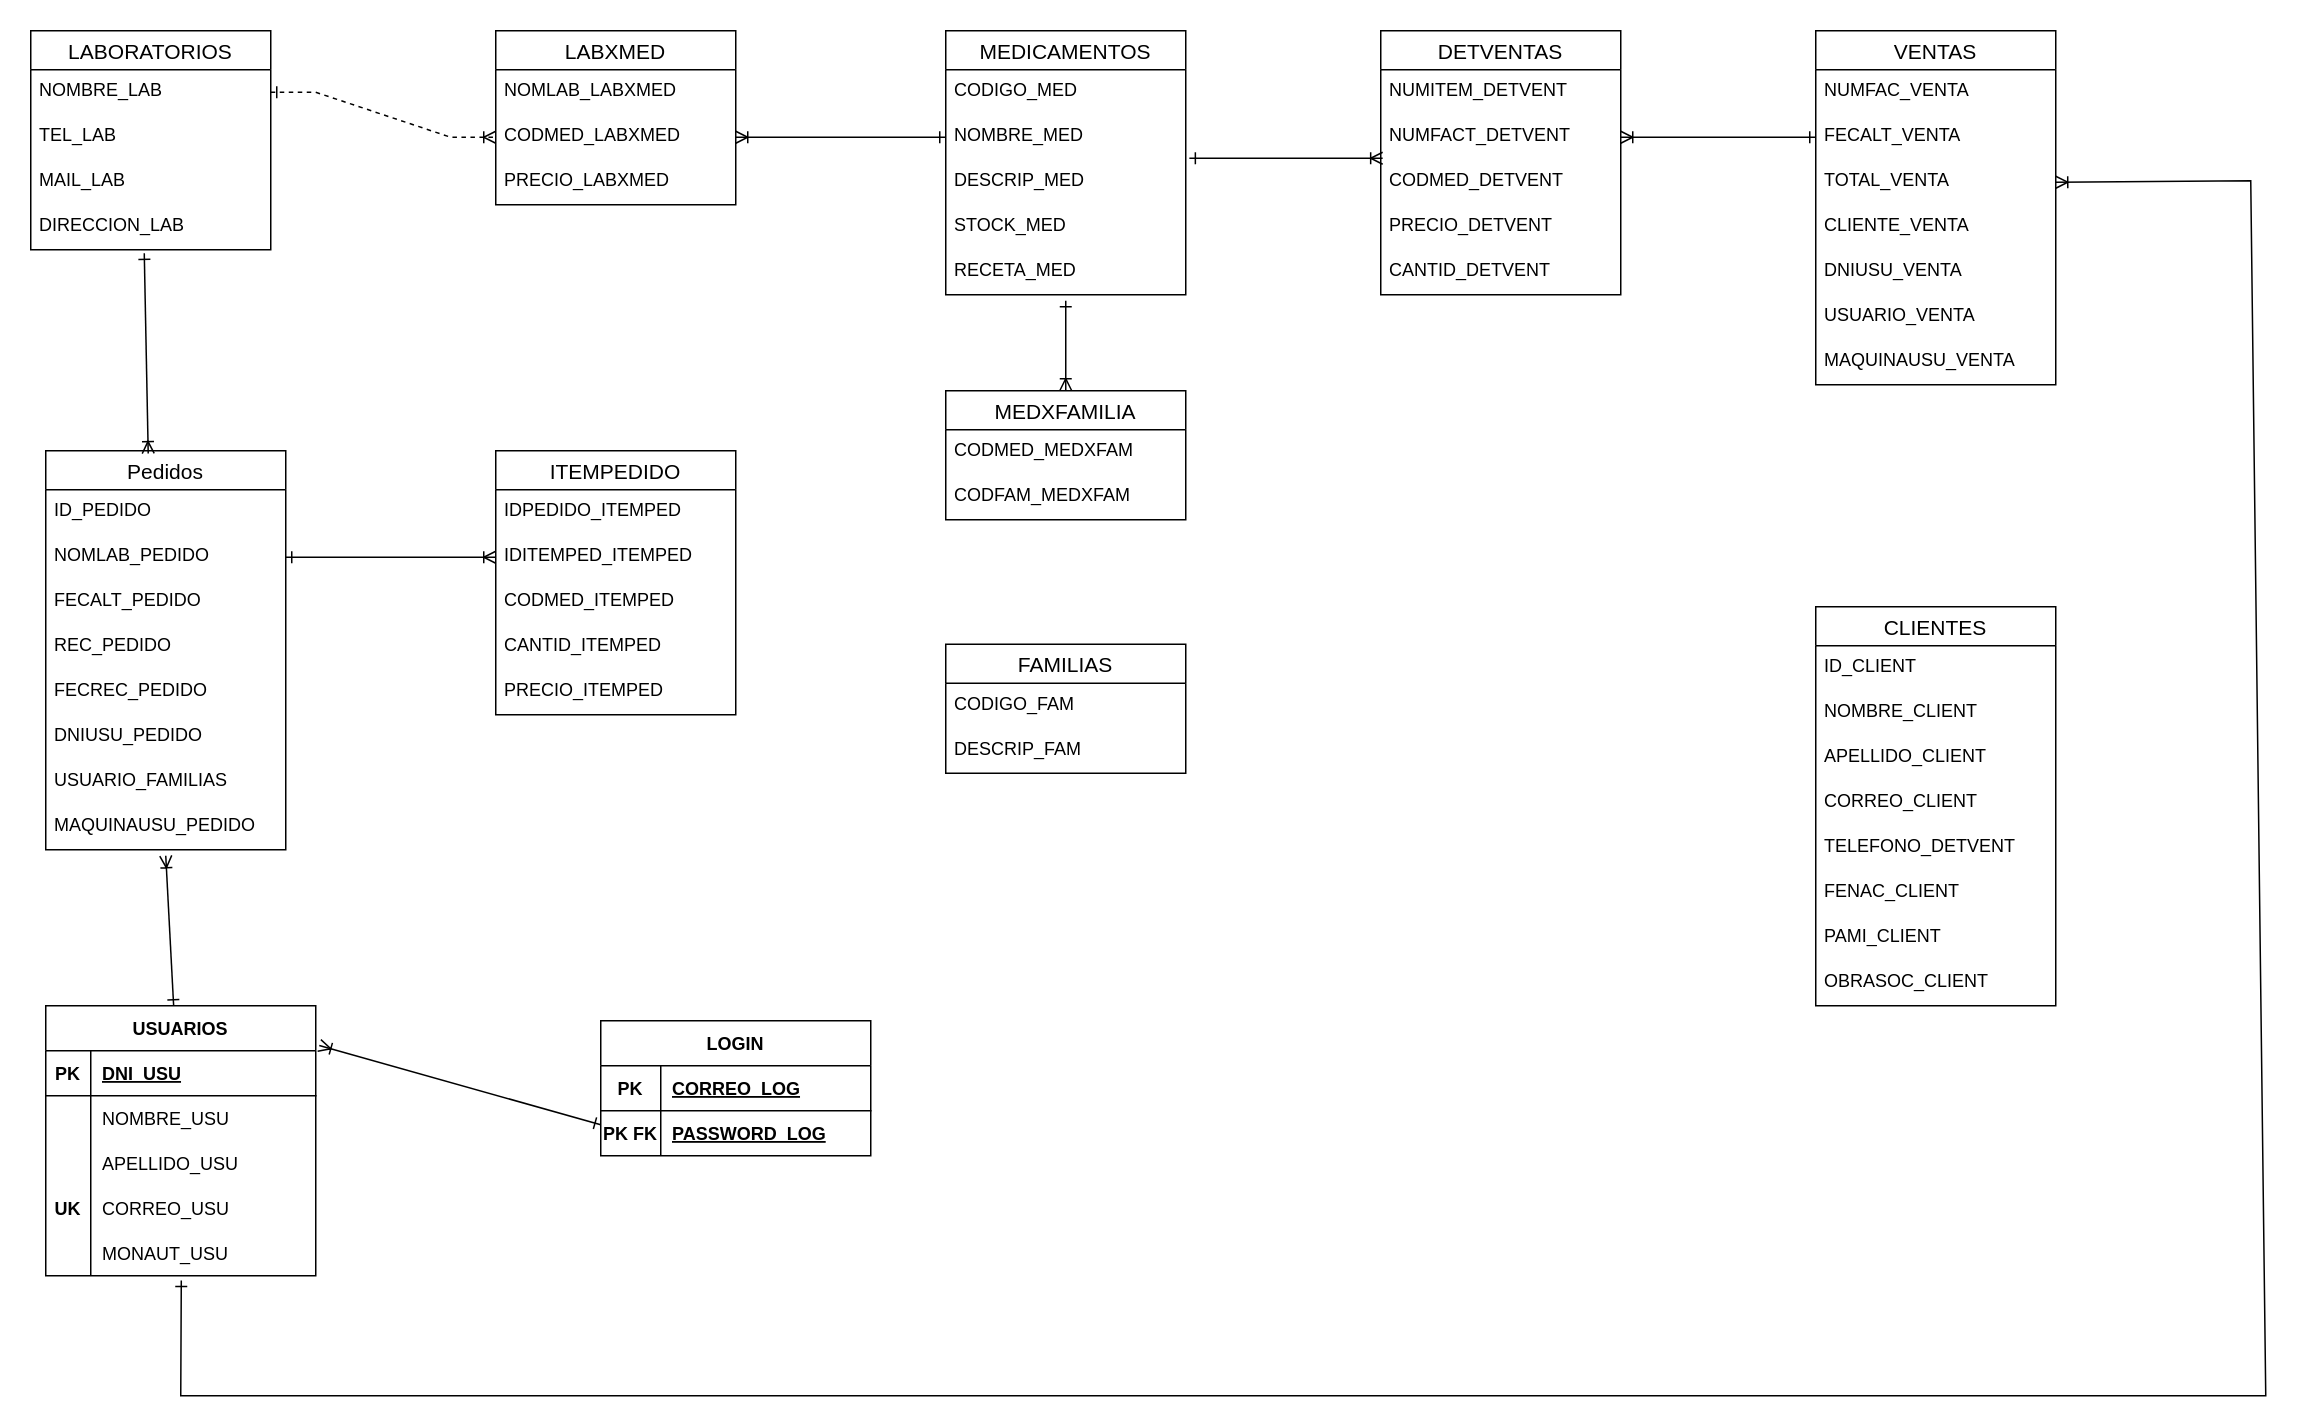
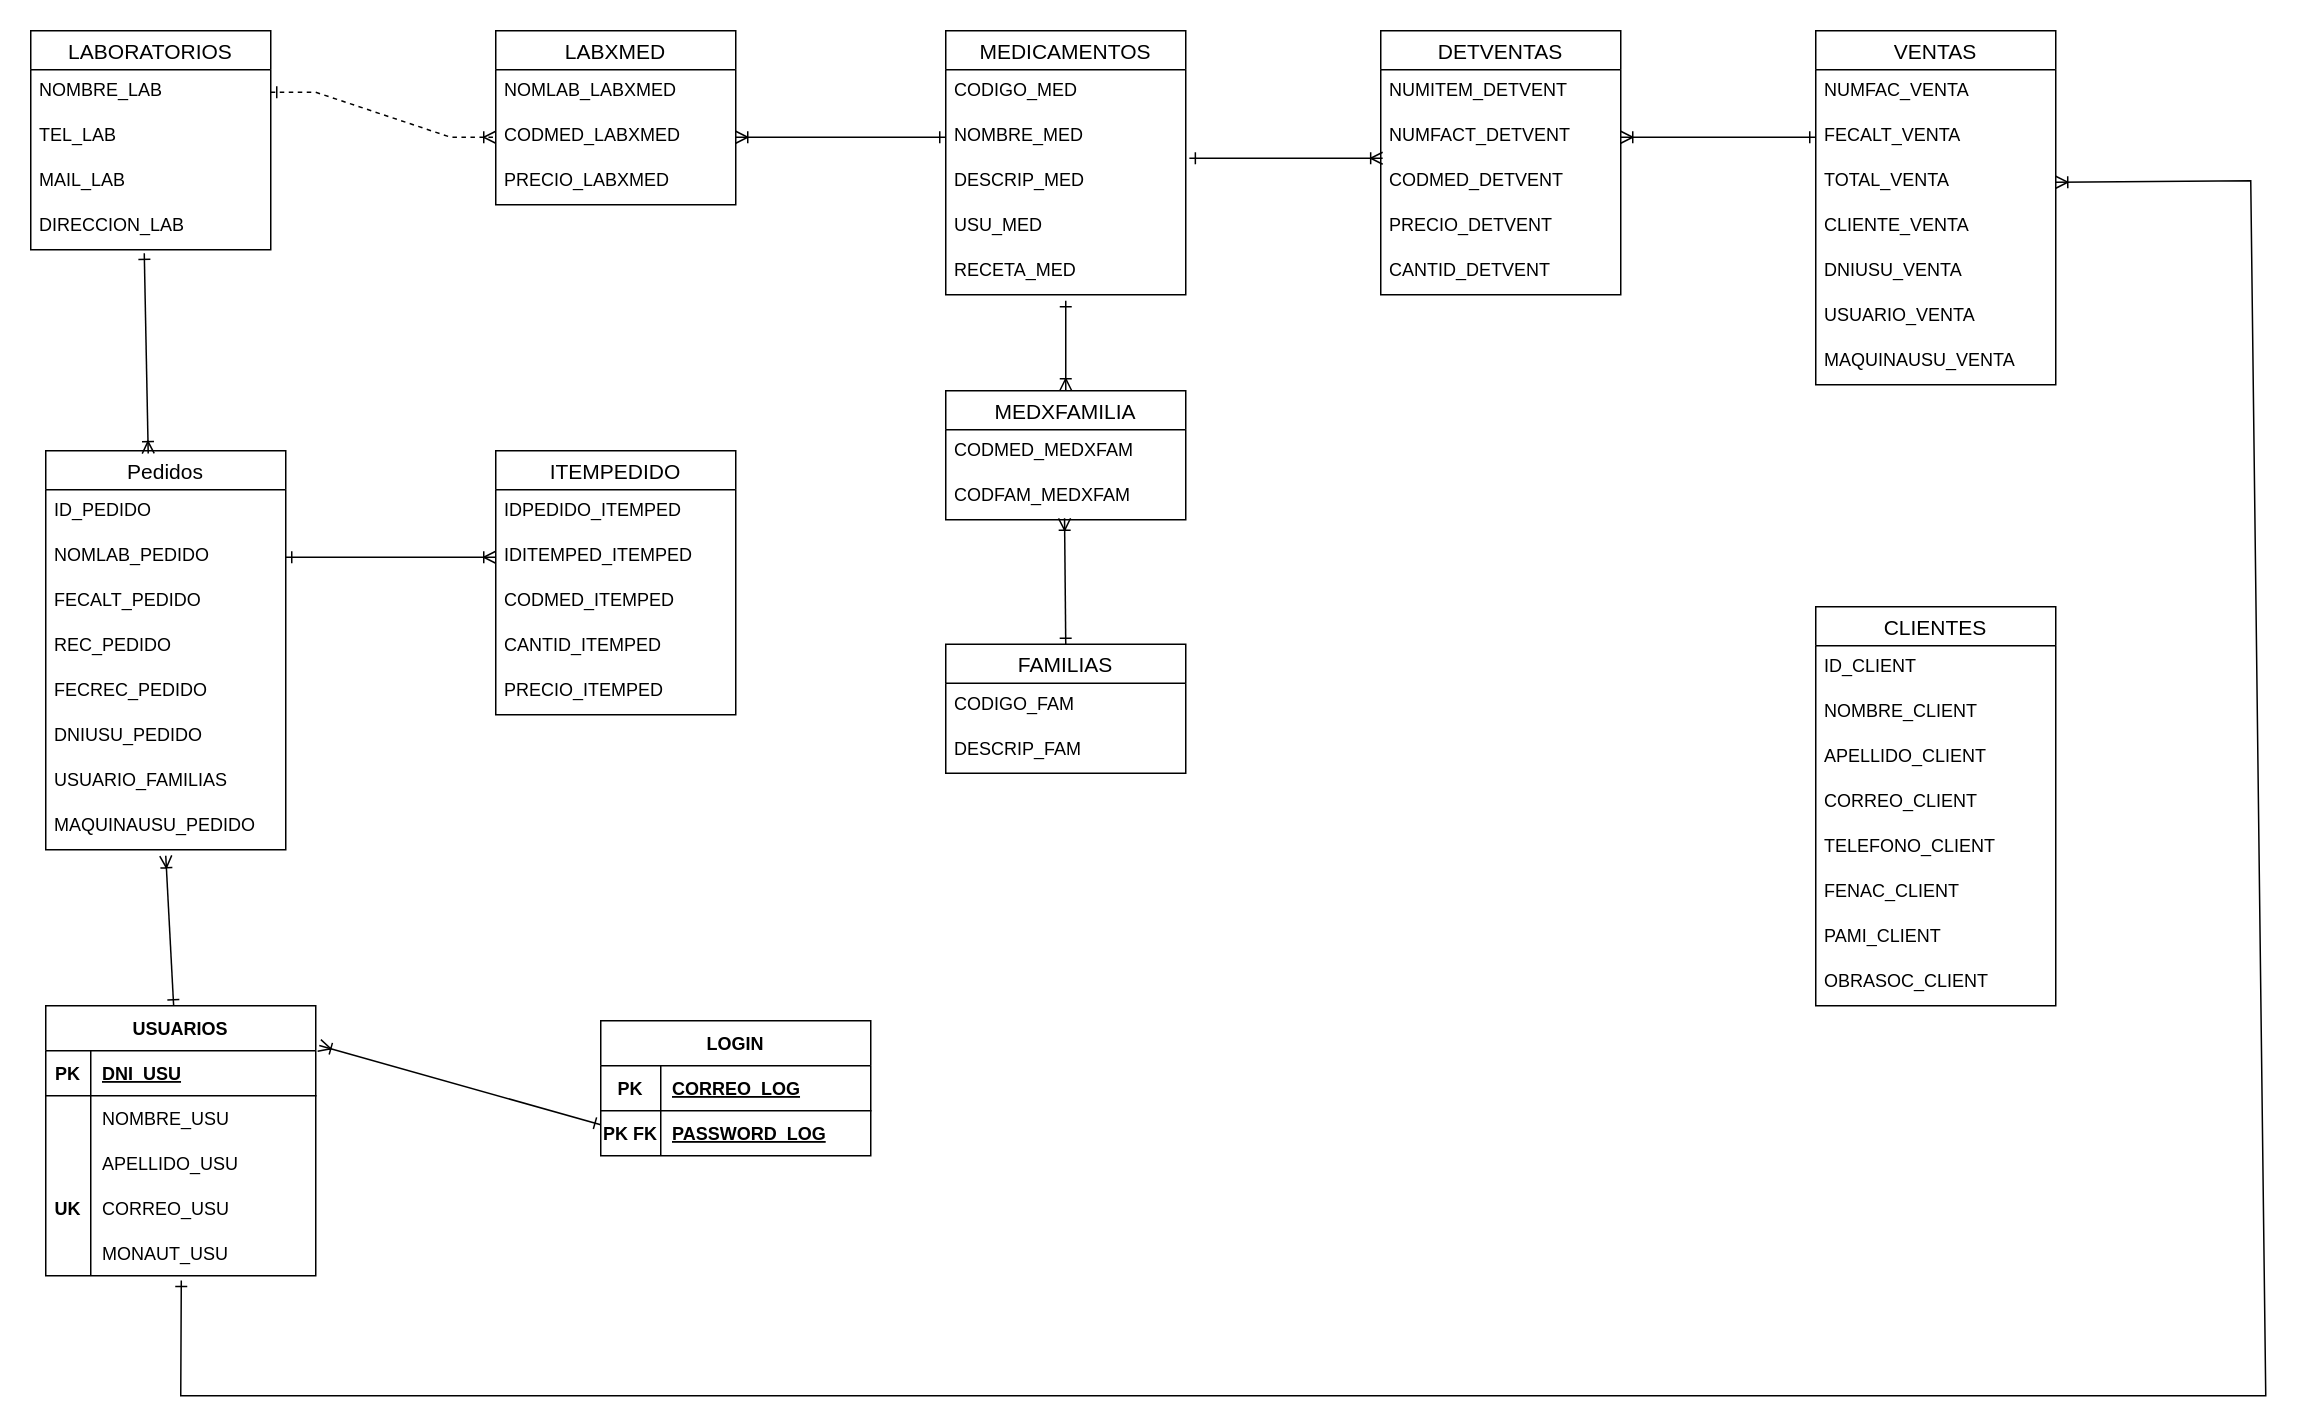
(999, 225) -> (989, 225)
none -> (1065, 584)
(1905, 846) -> (1900, 846)
